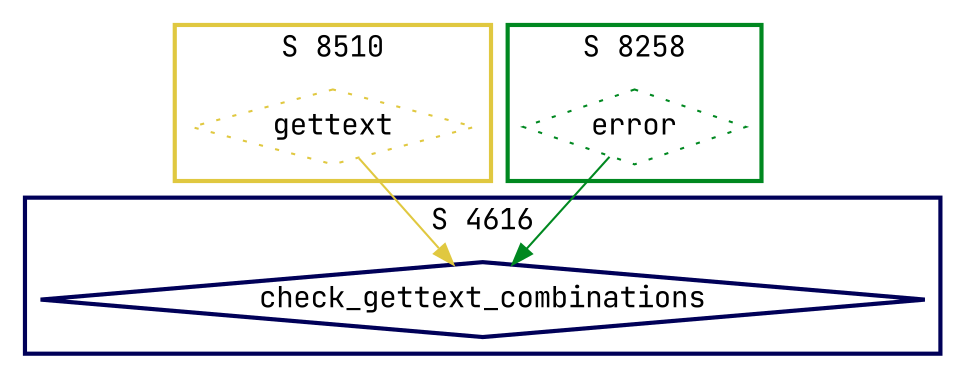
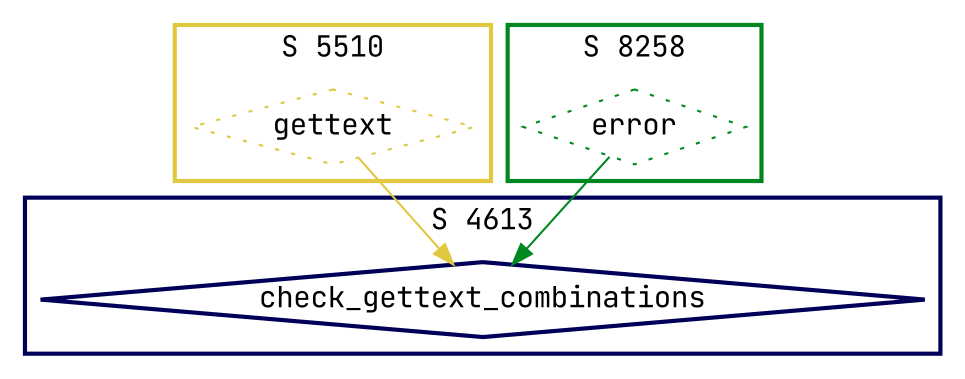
(333, 49) -> (333, 49)
(483, 222) -> (483, 222)
